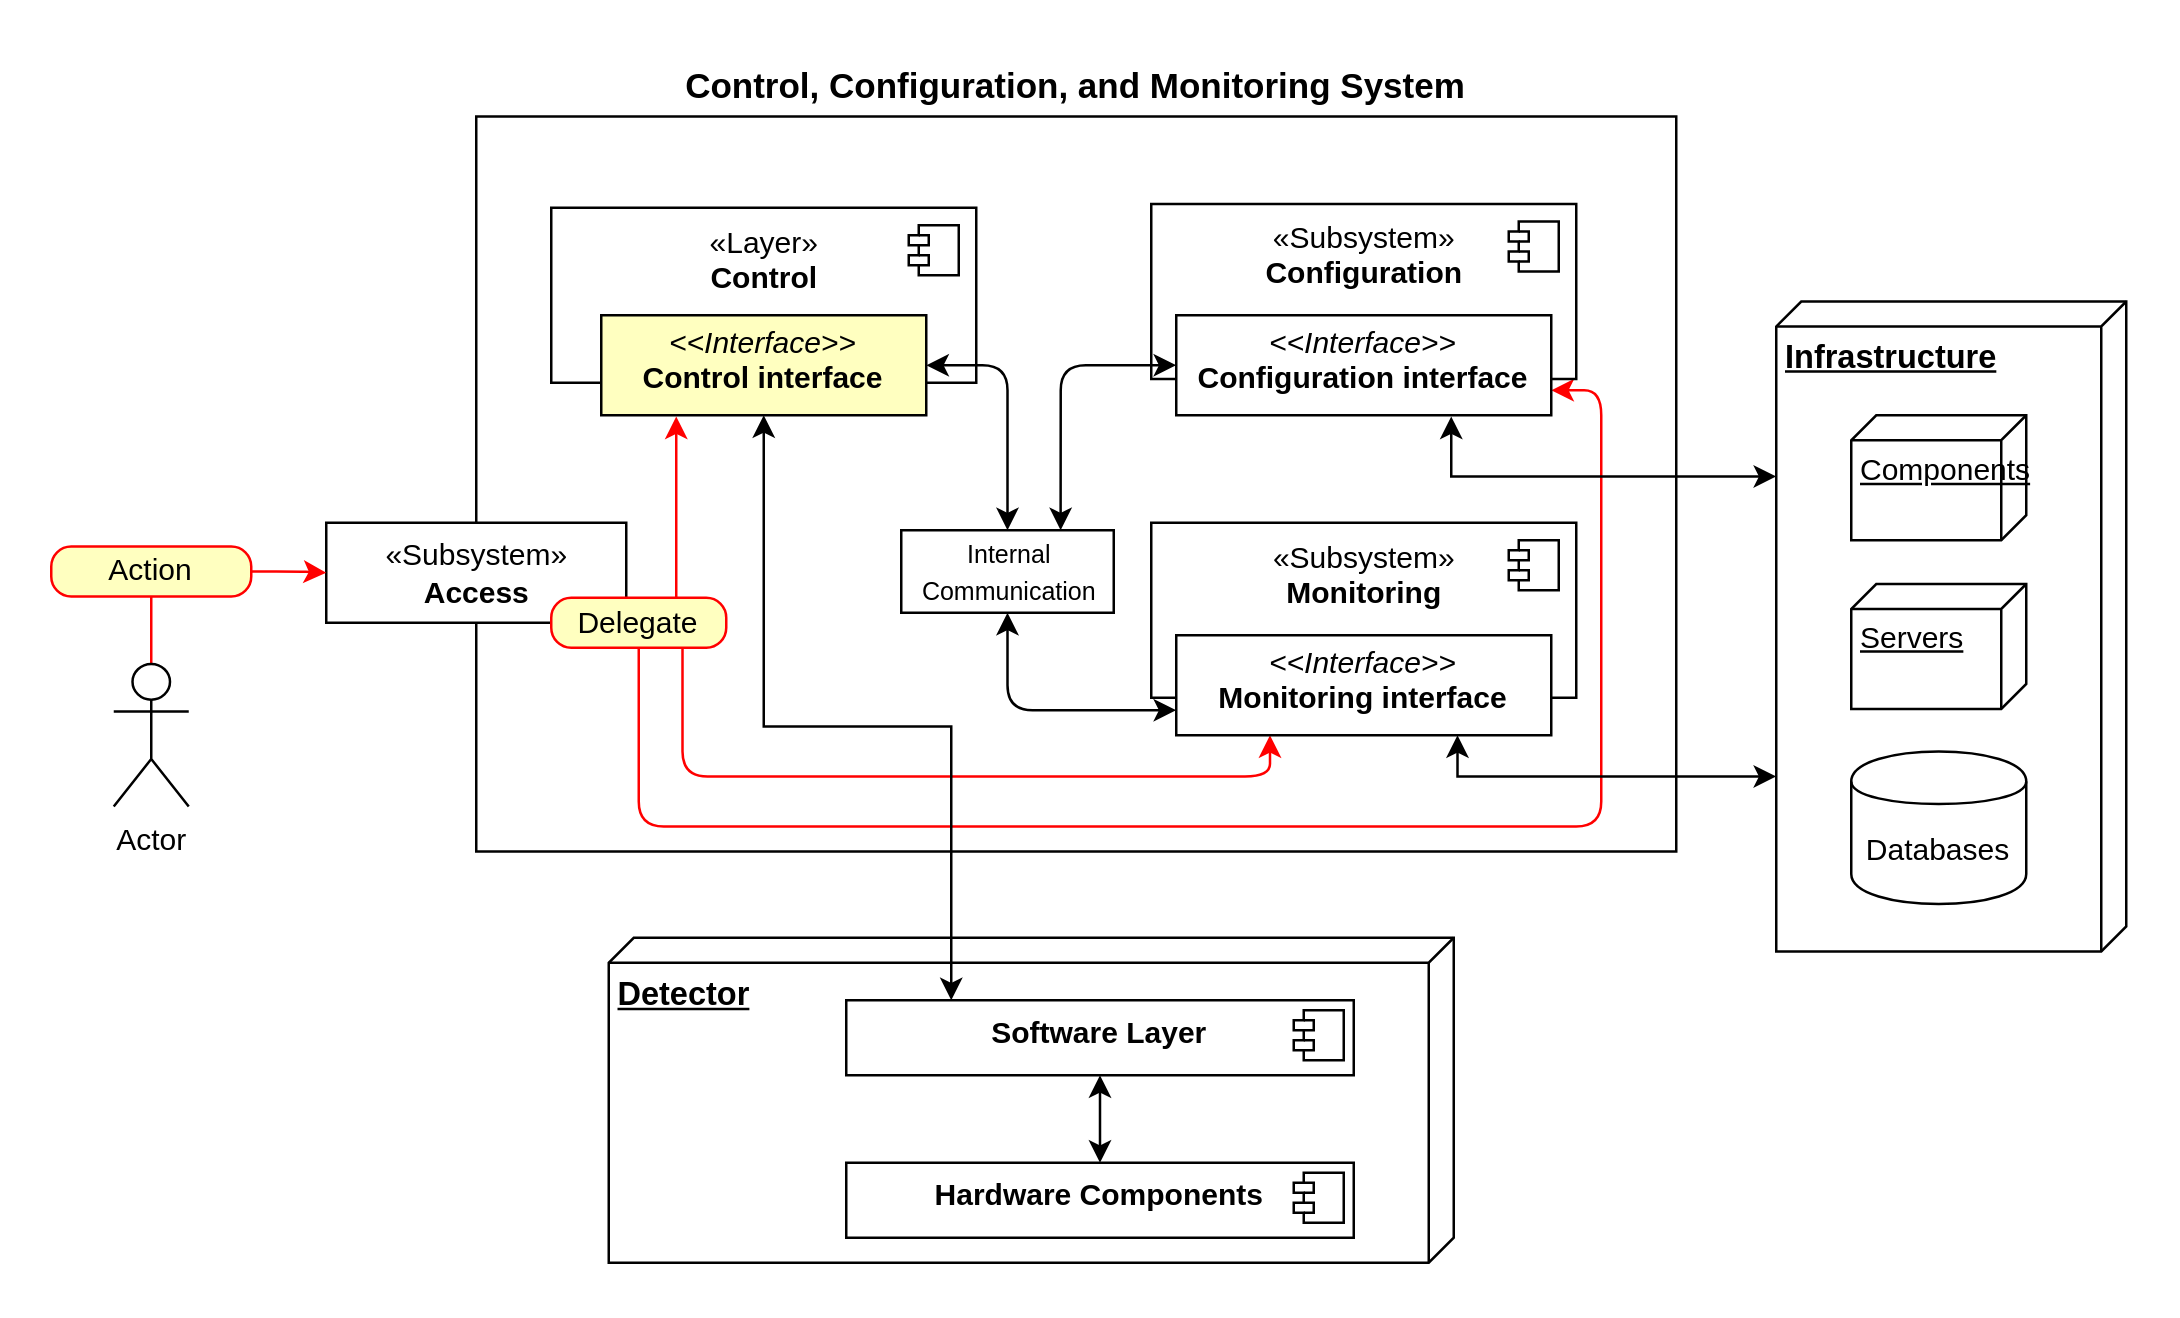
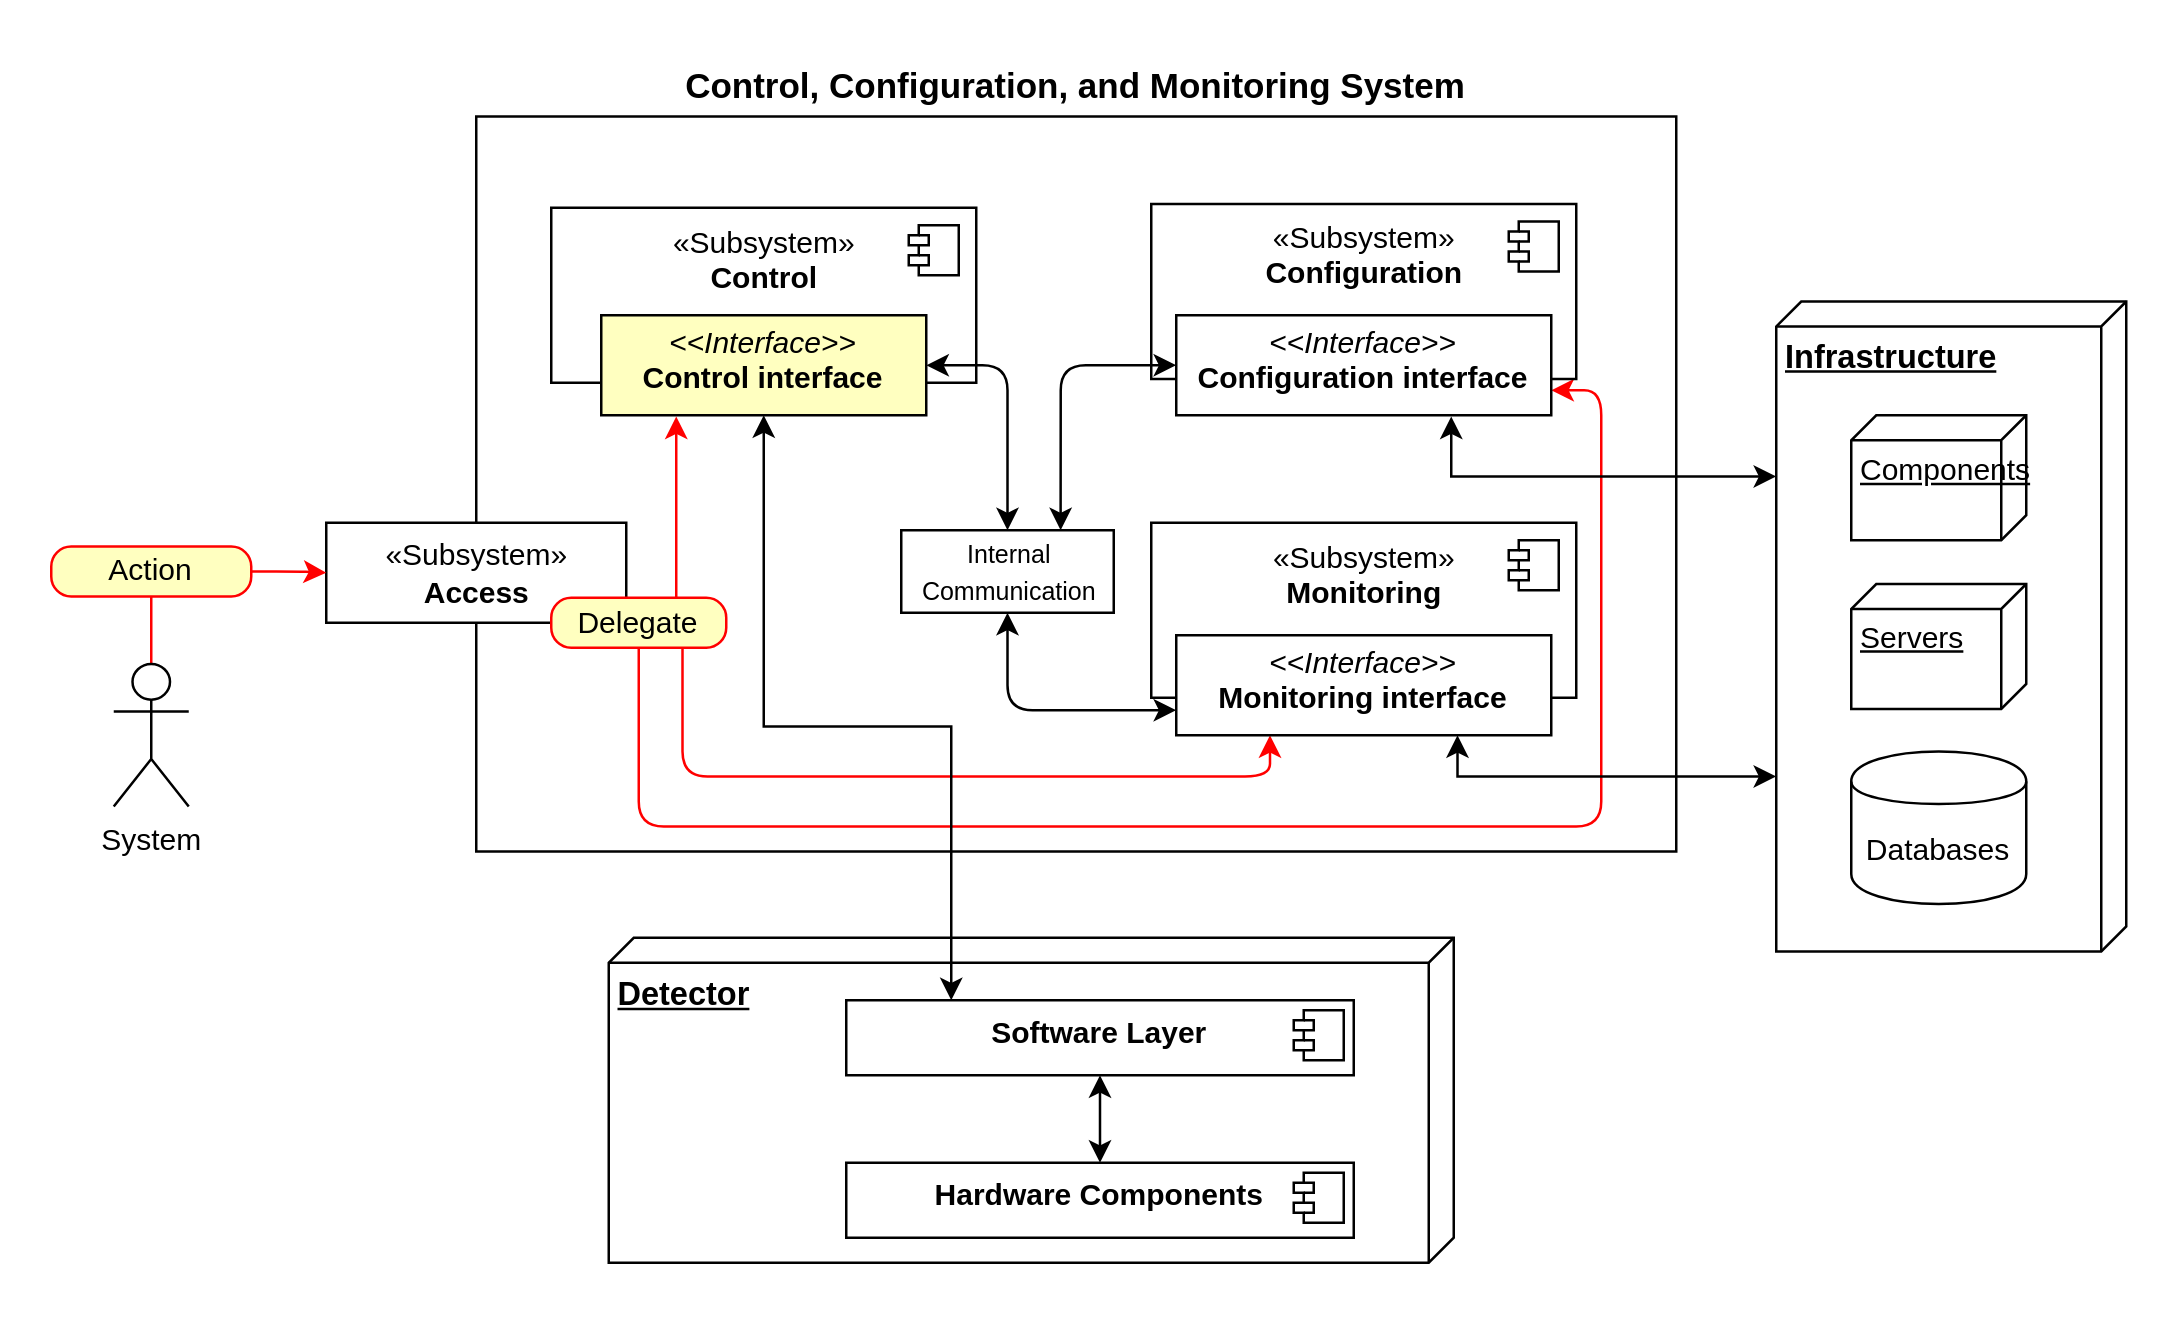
(765, 296) -> (765, 296)
(153, 842) -> (153, 842)
